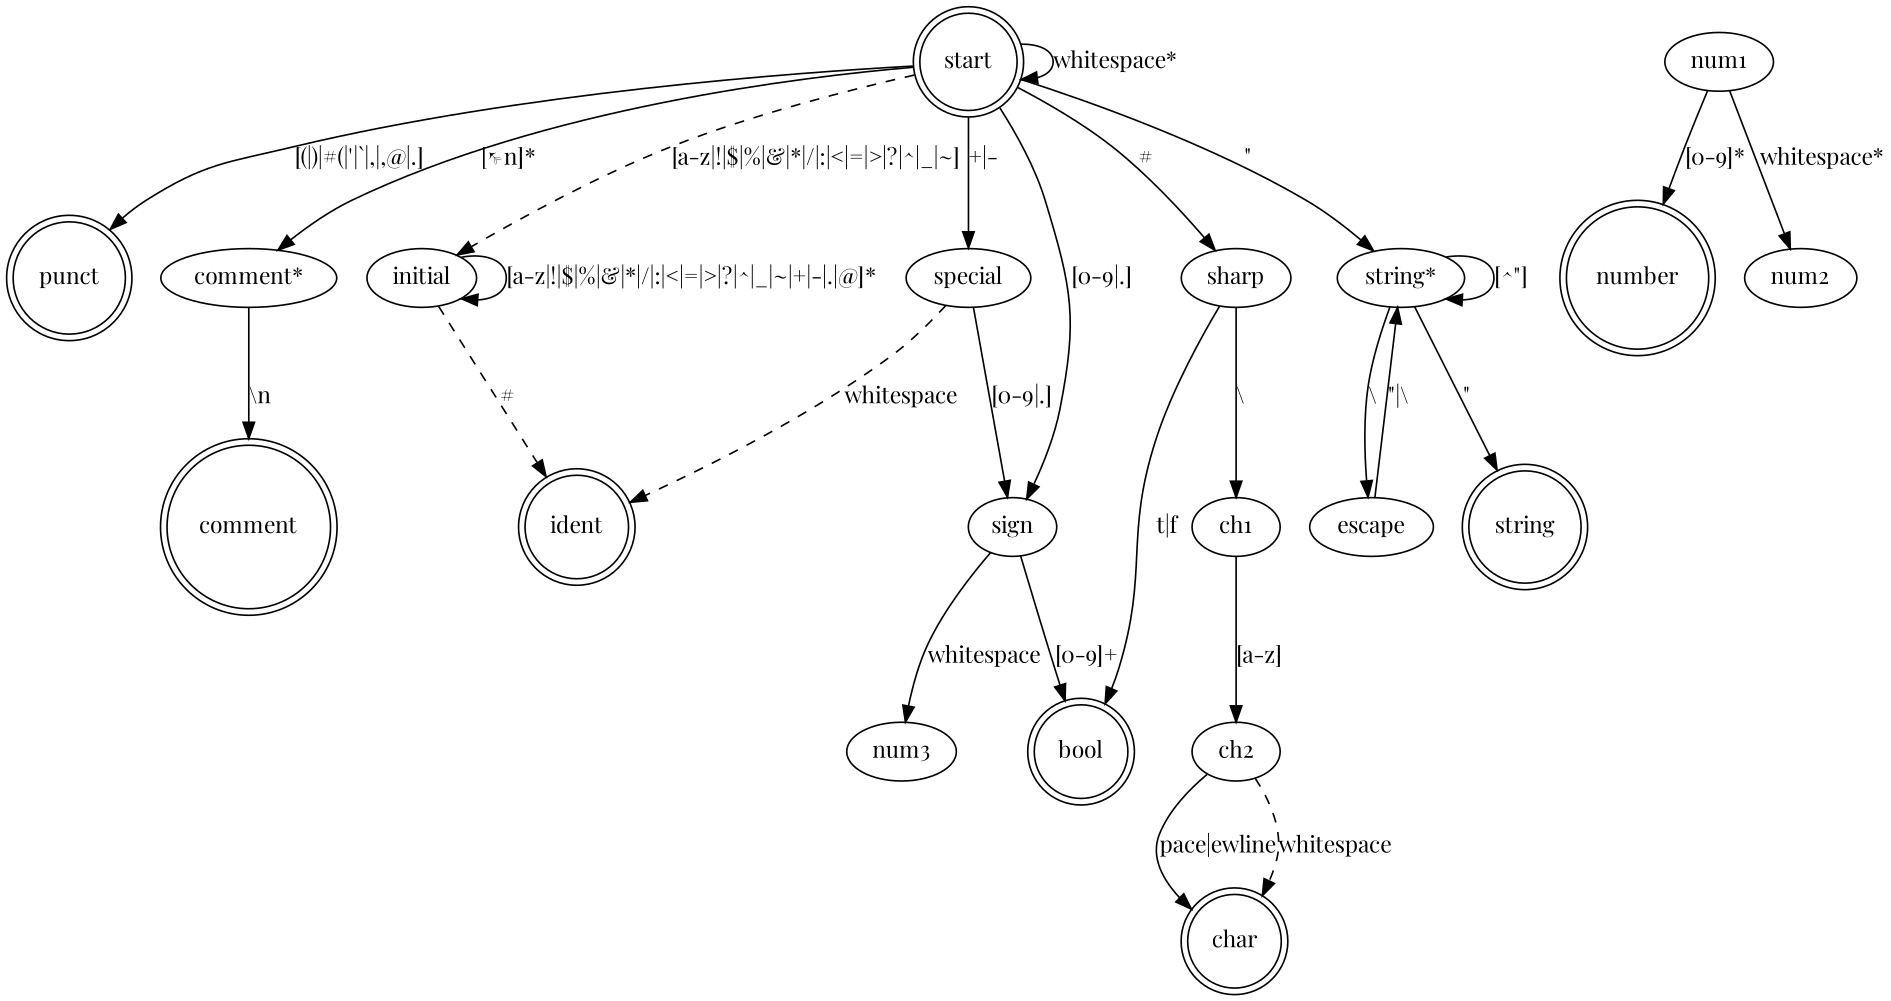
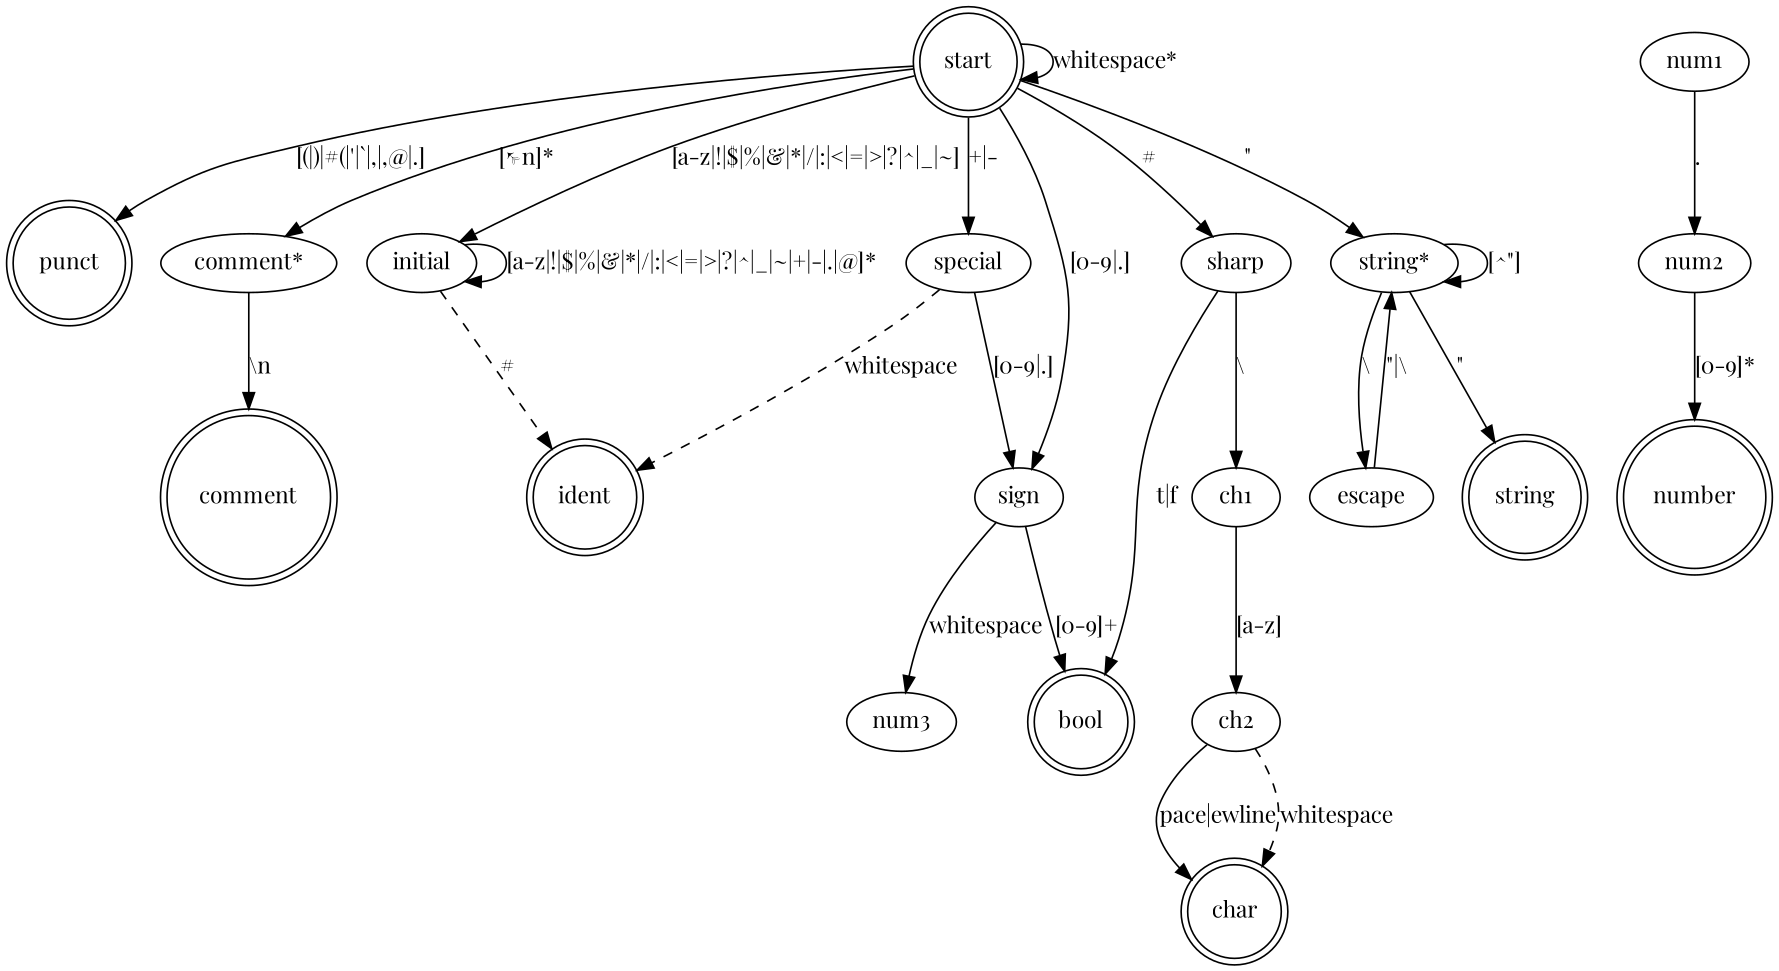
(1688, 139) -> (1695, 348)
(685, 141) -> (689, 140)
(1822, 159) -> (1698, 159)
